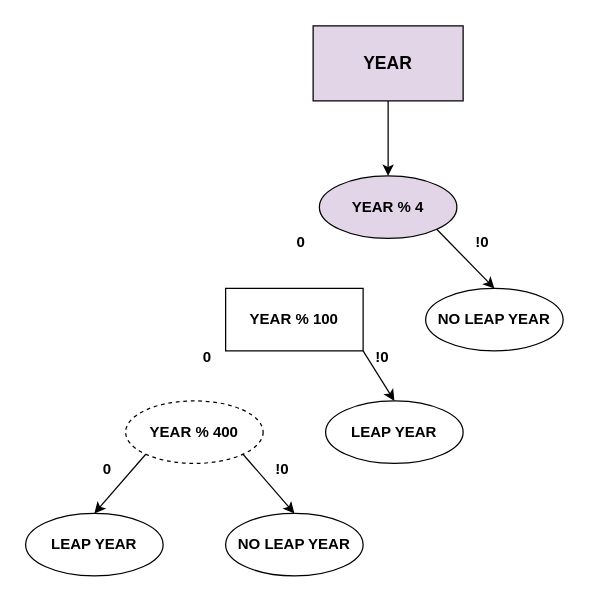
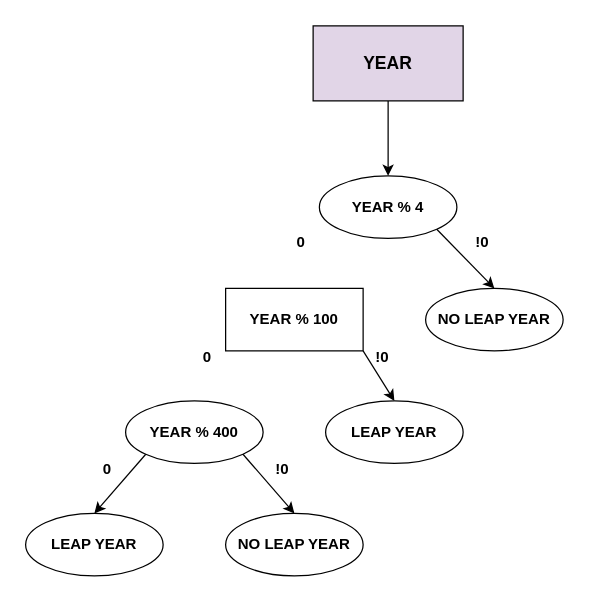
(388, 207) -> (388, 207)
(194, 432) -> (194, 432)
